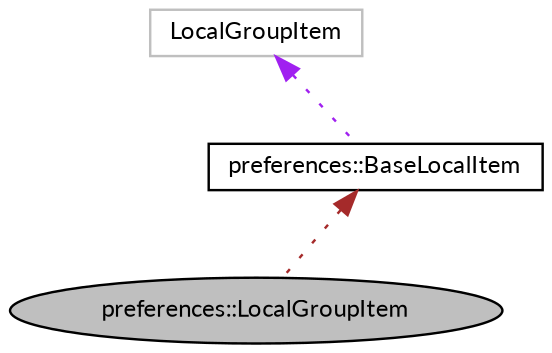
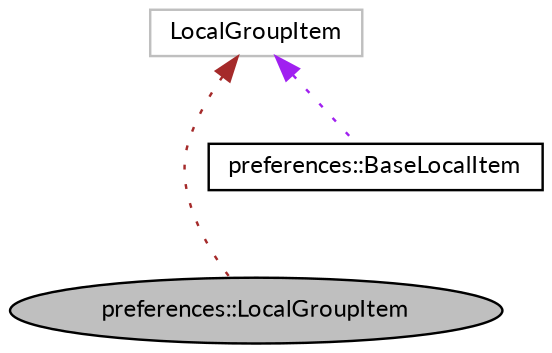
(312, 244) -> (185, 178)
